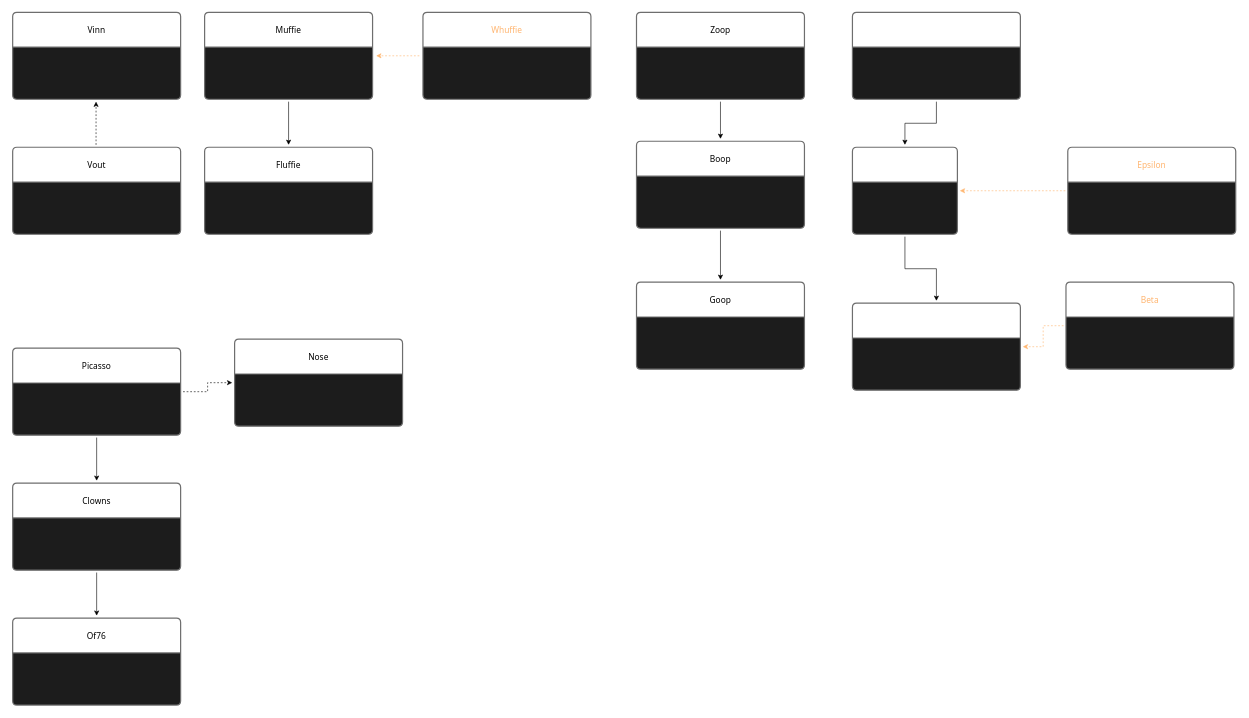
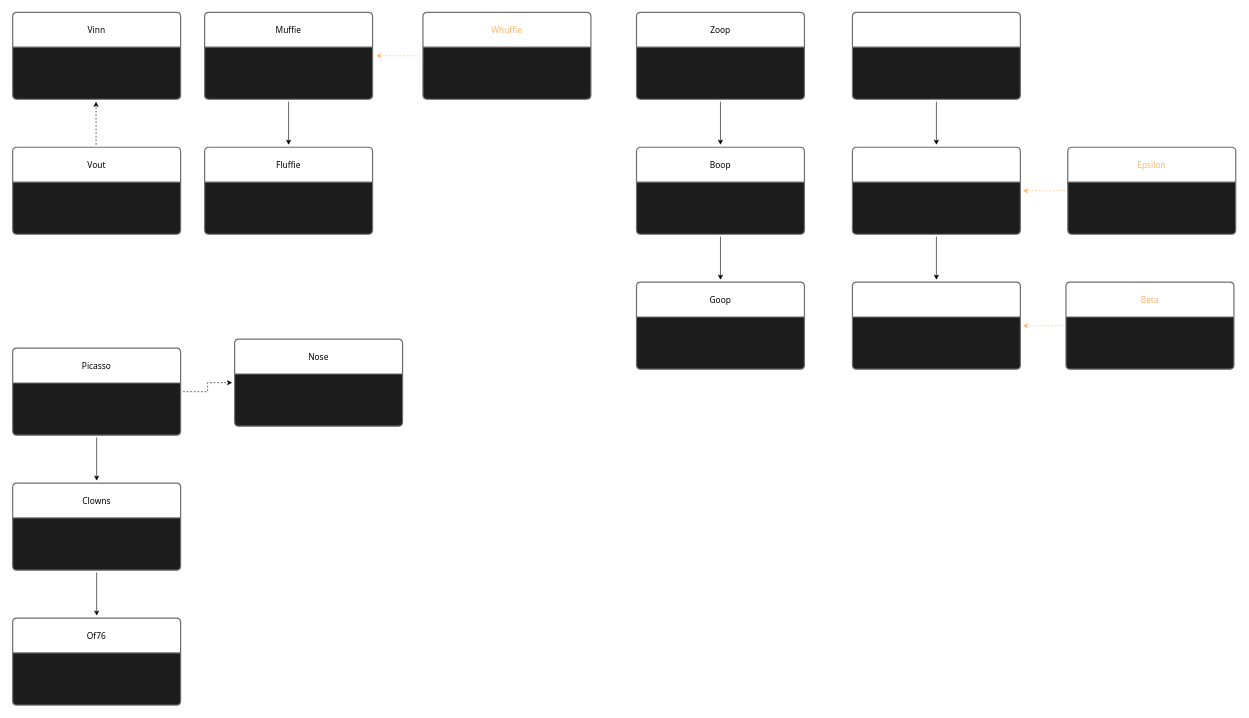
(720, 185) -> (720, 191)
(905, 191) -> (936, 191)
(936, 347) -> (936, 326)
